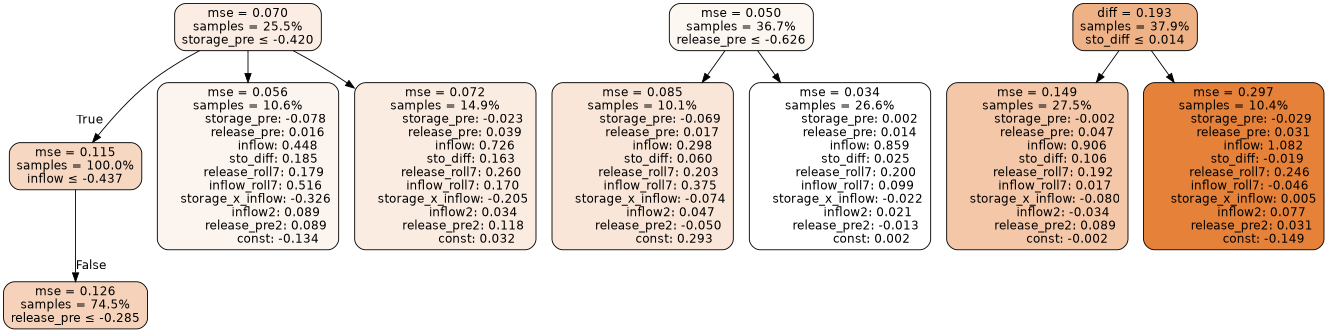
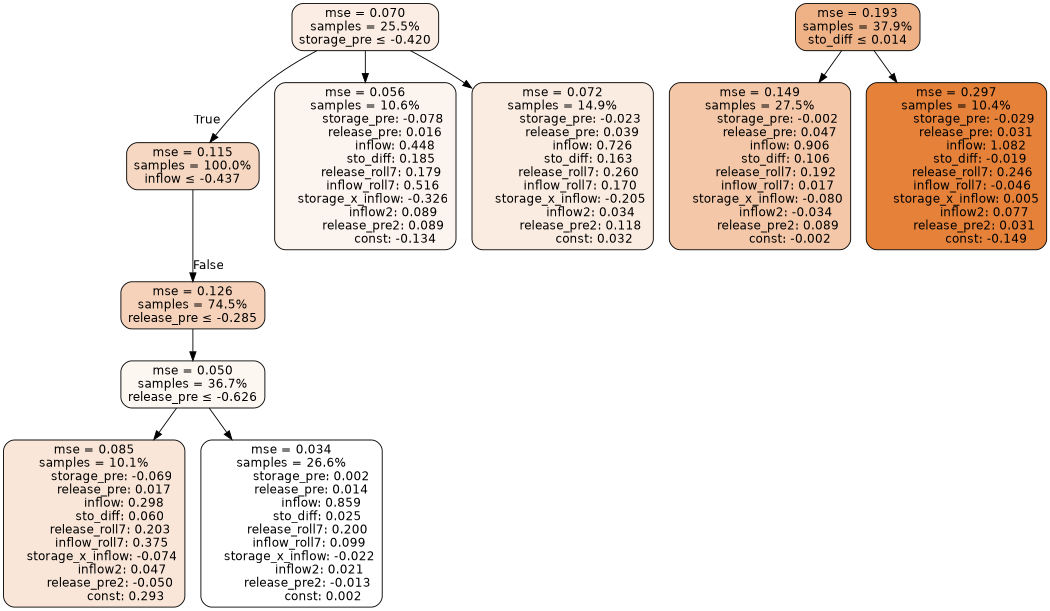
(1135, 27) -> (858, 27)
none -> (193, 340)
